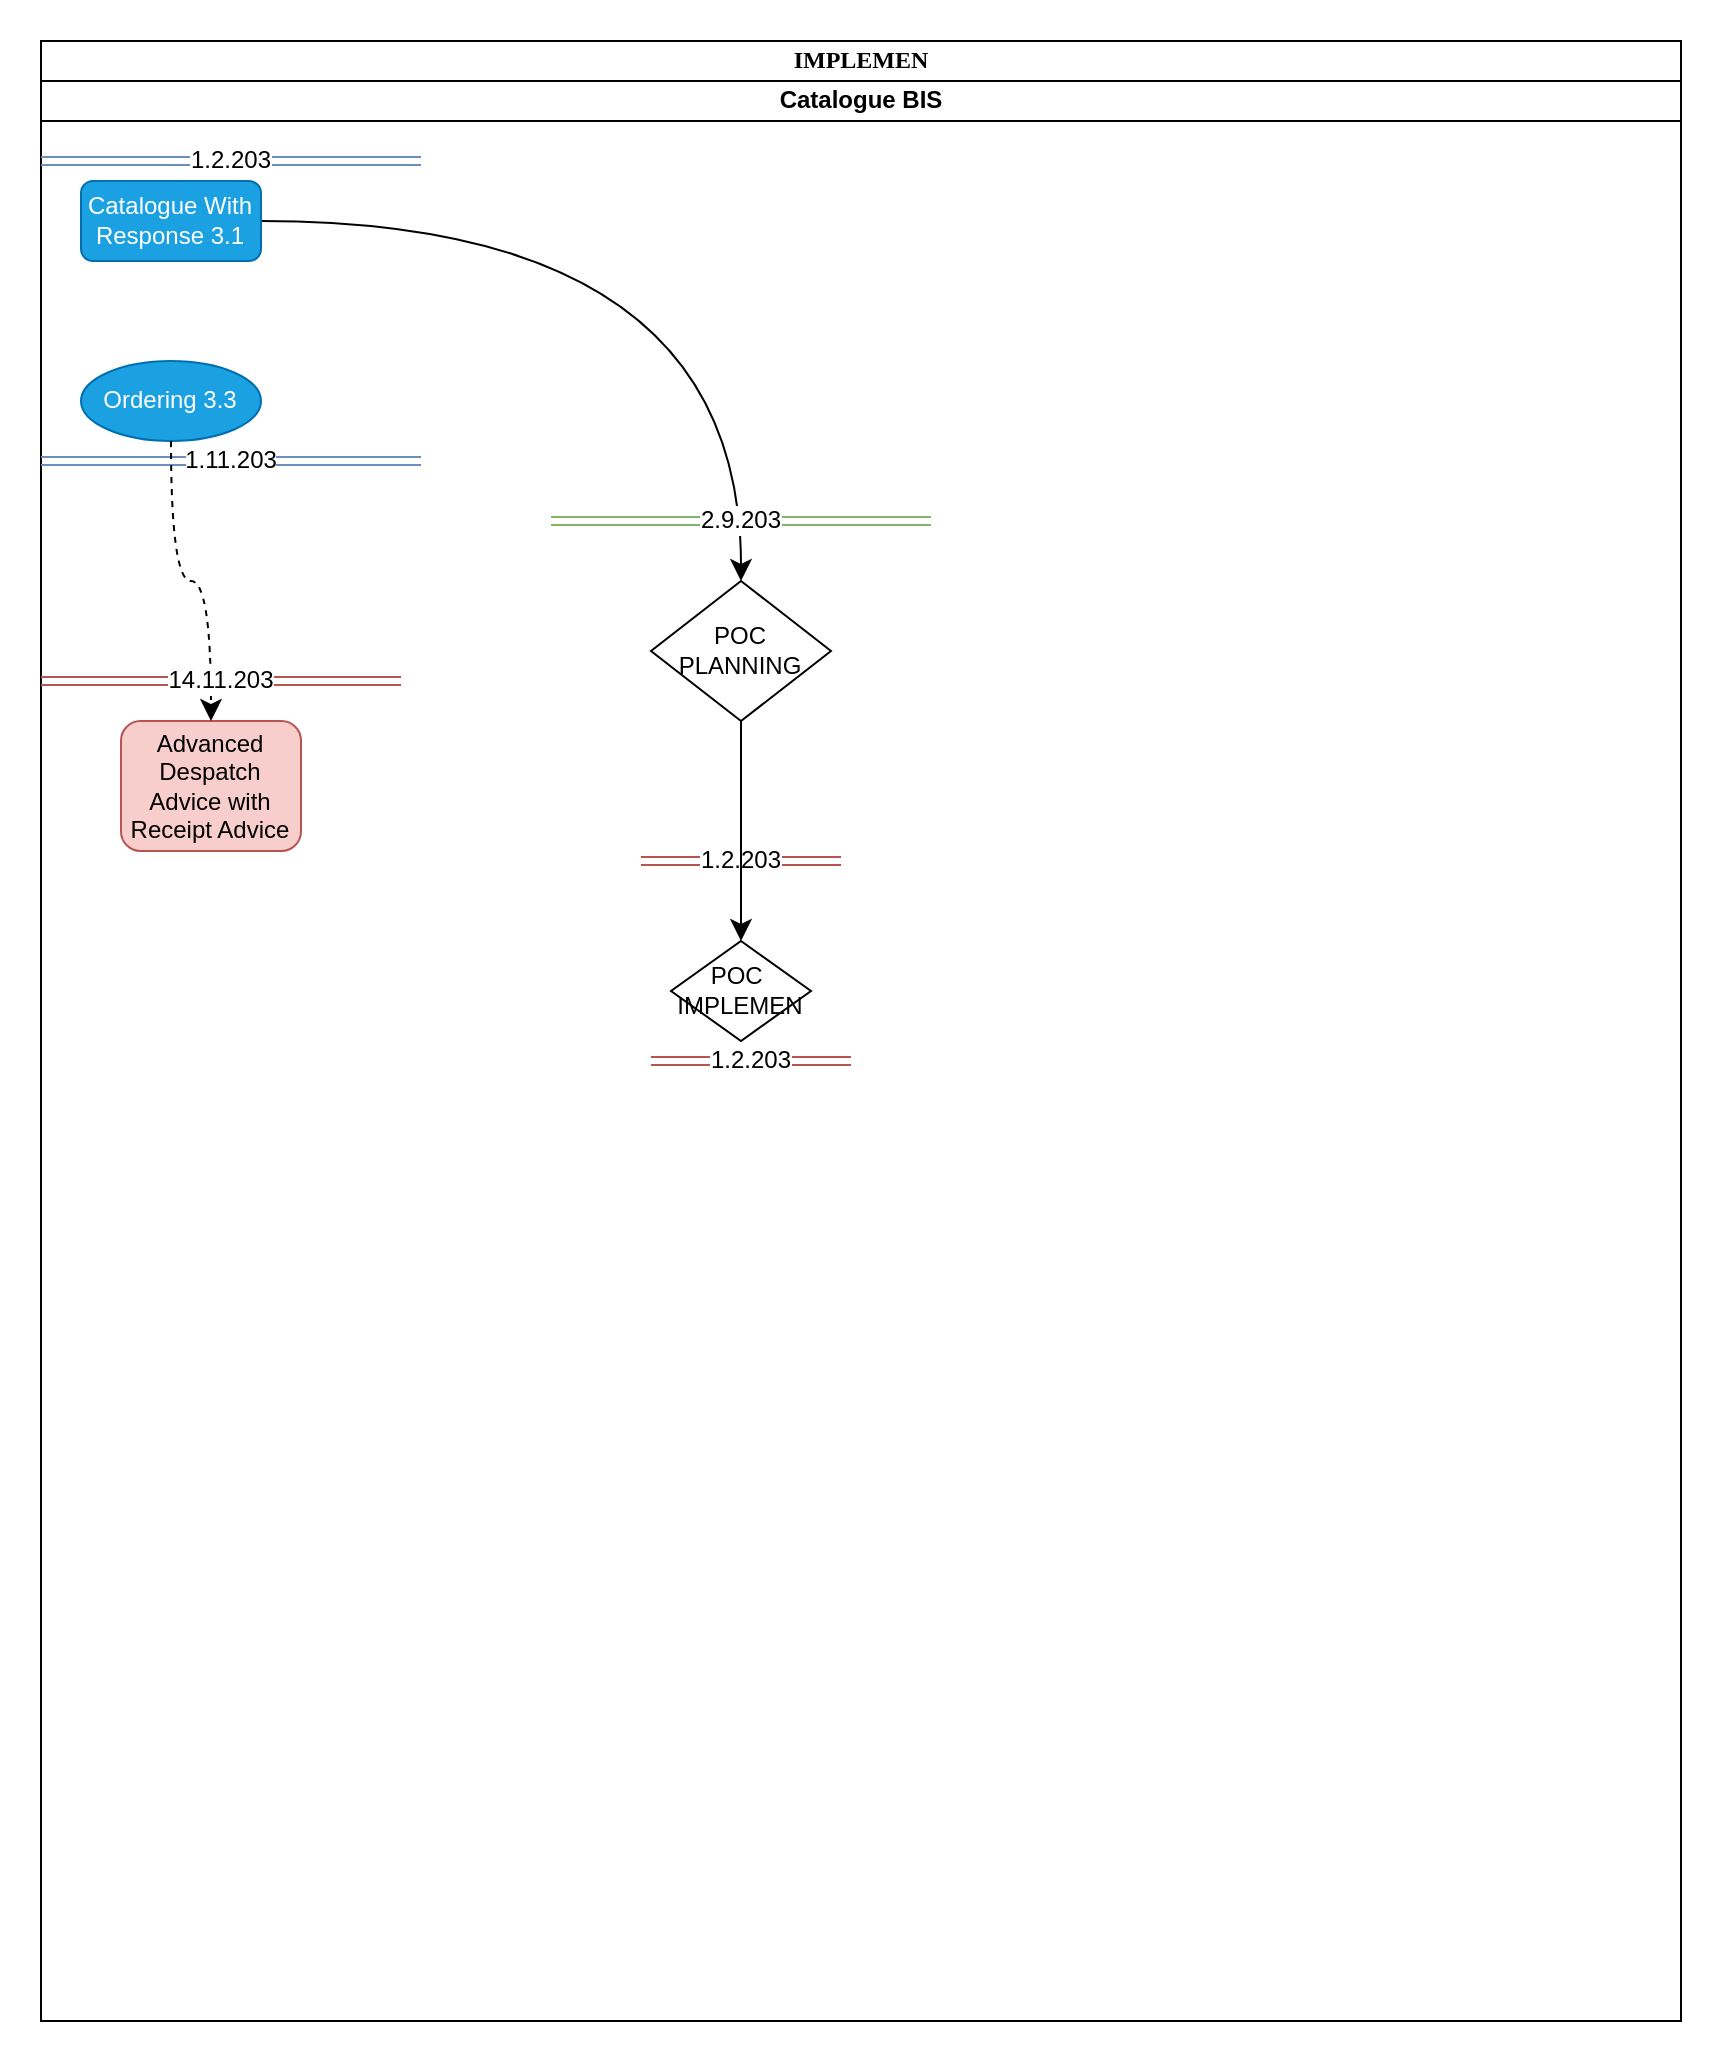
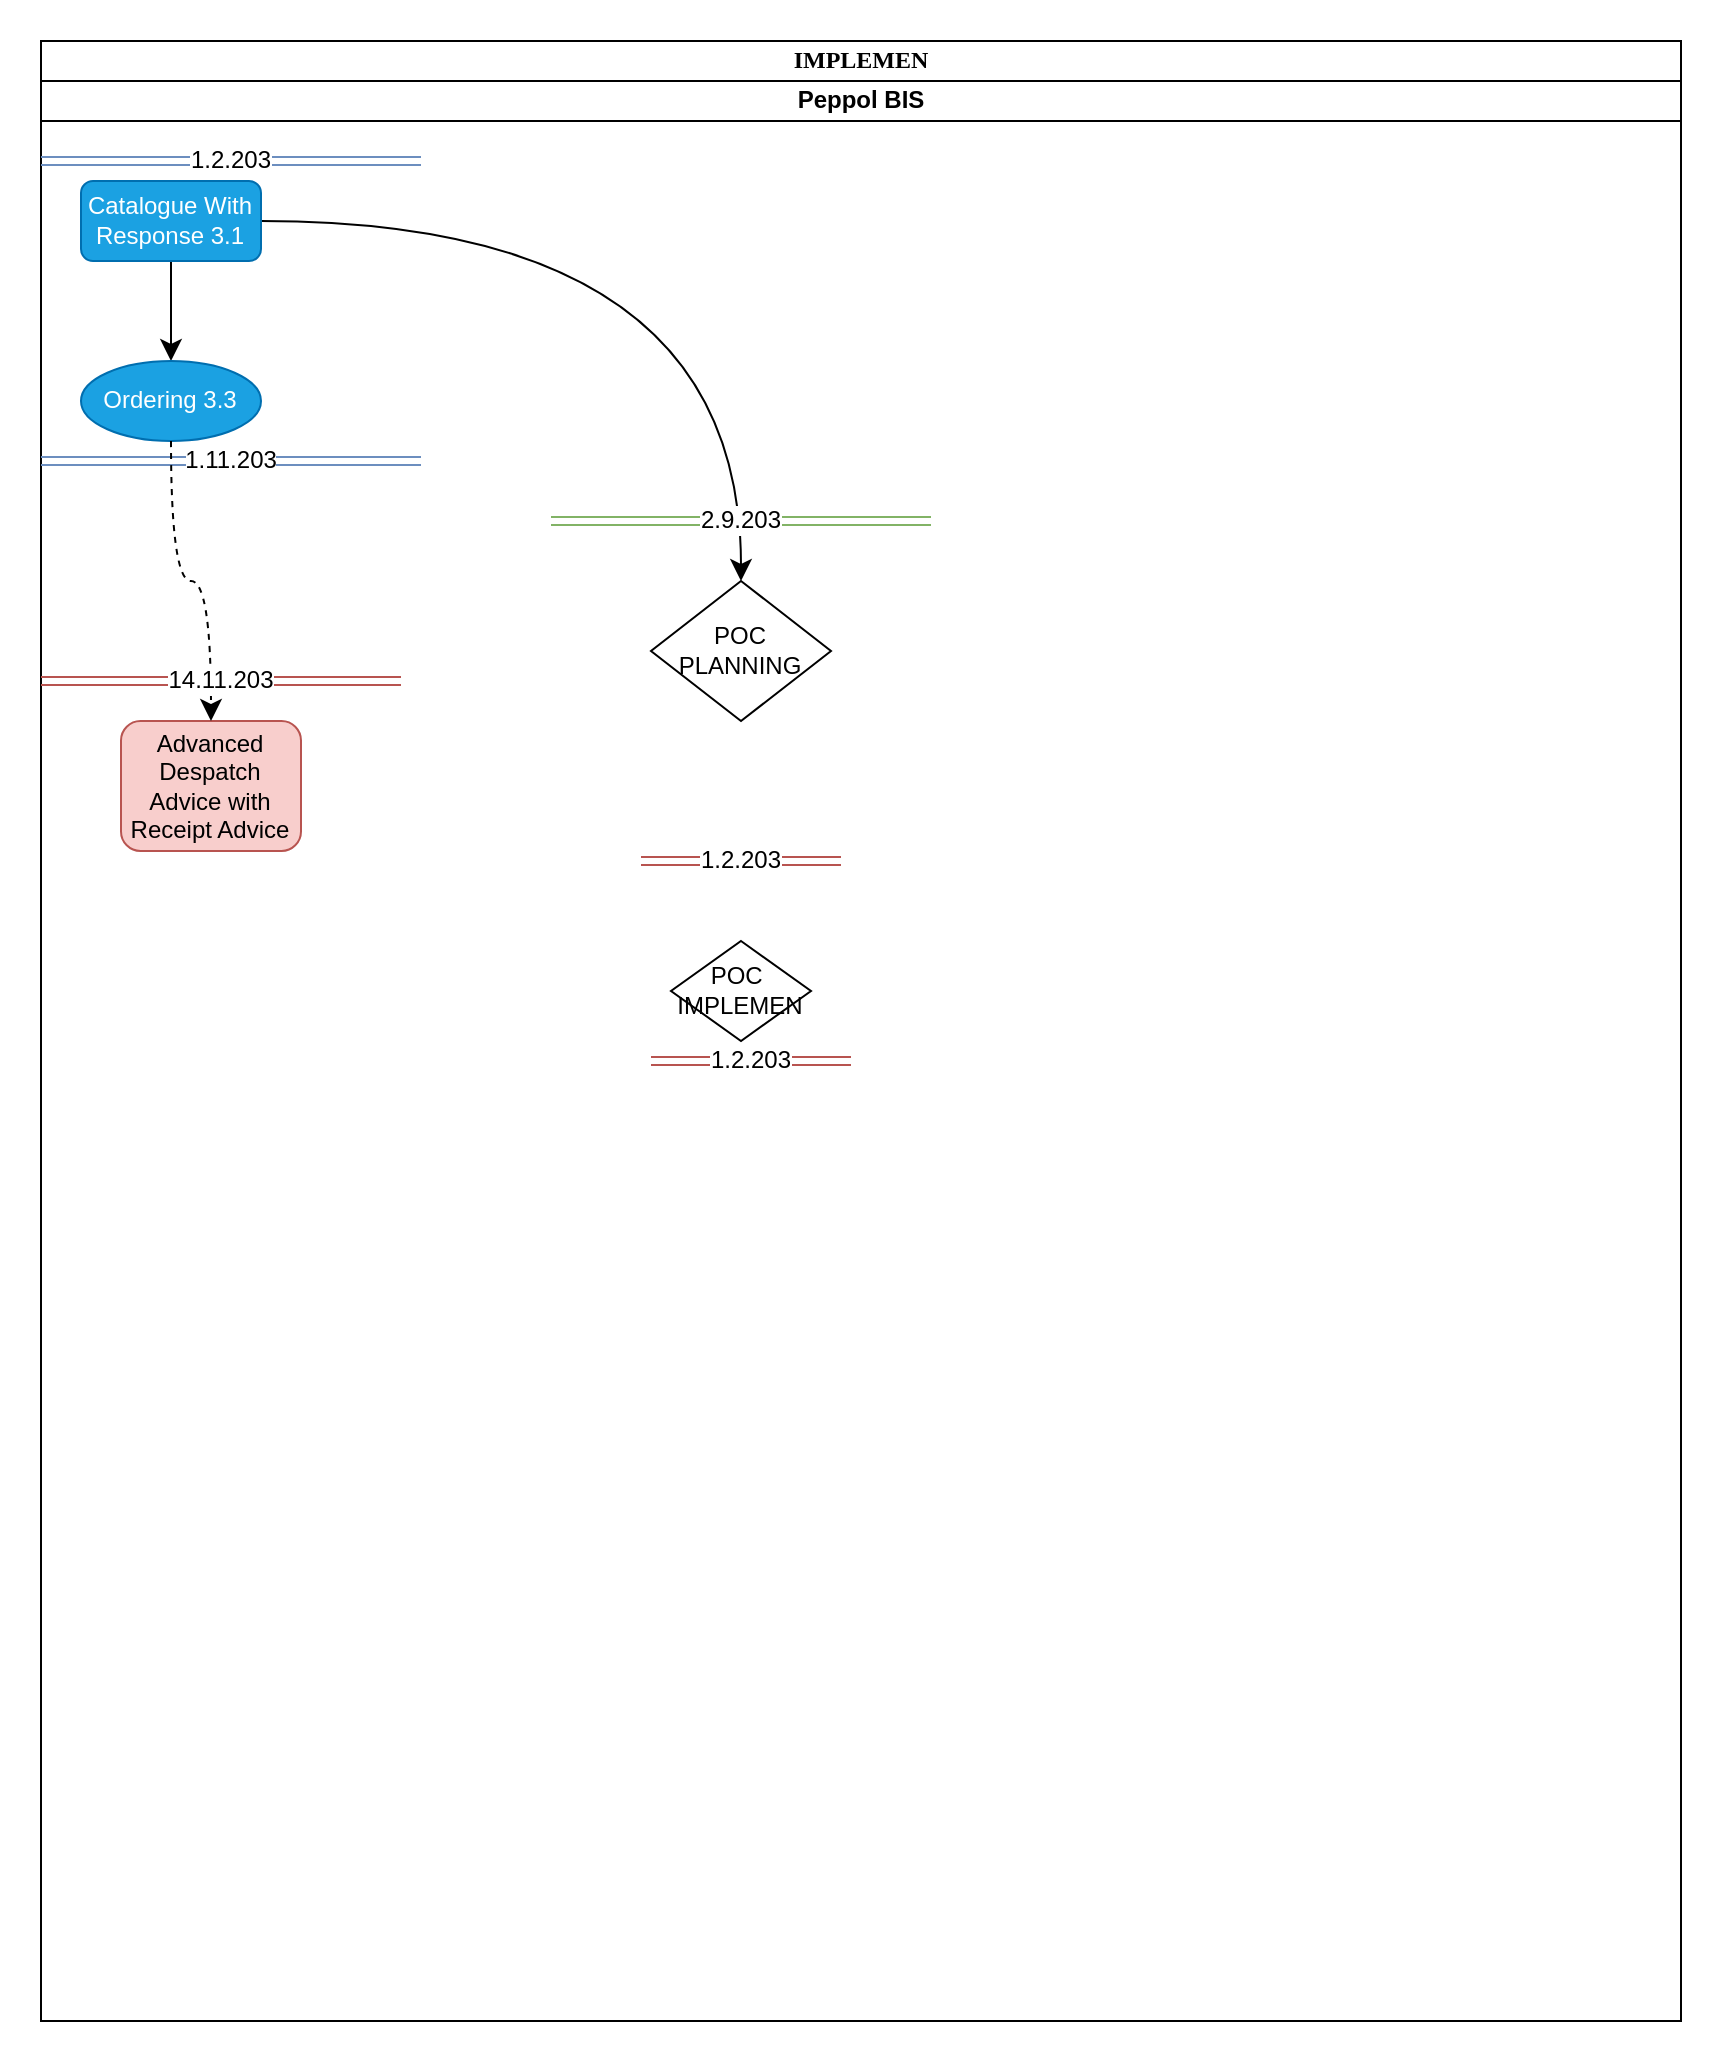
(862, 101) -> (862, 101)
none -> (171, 304)
(741, 790) -> none
